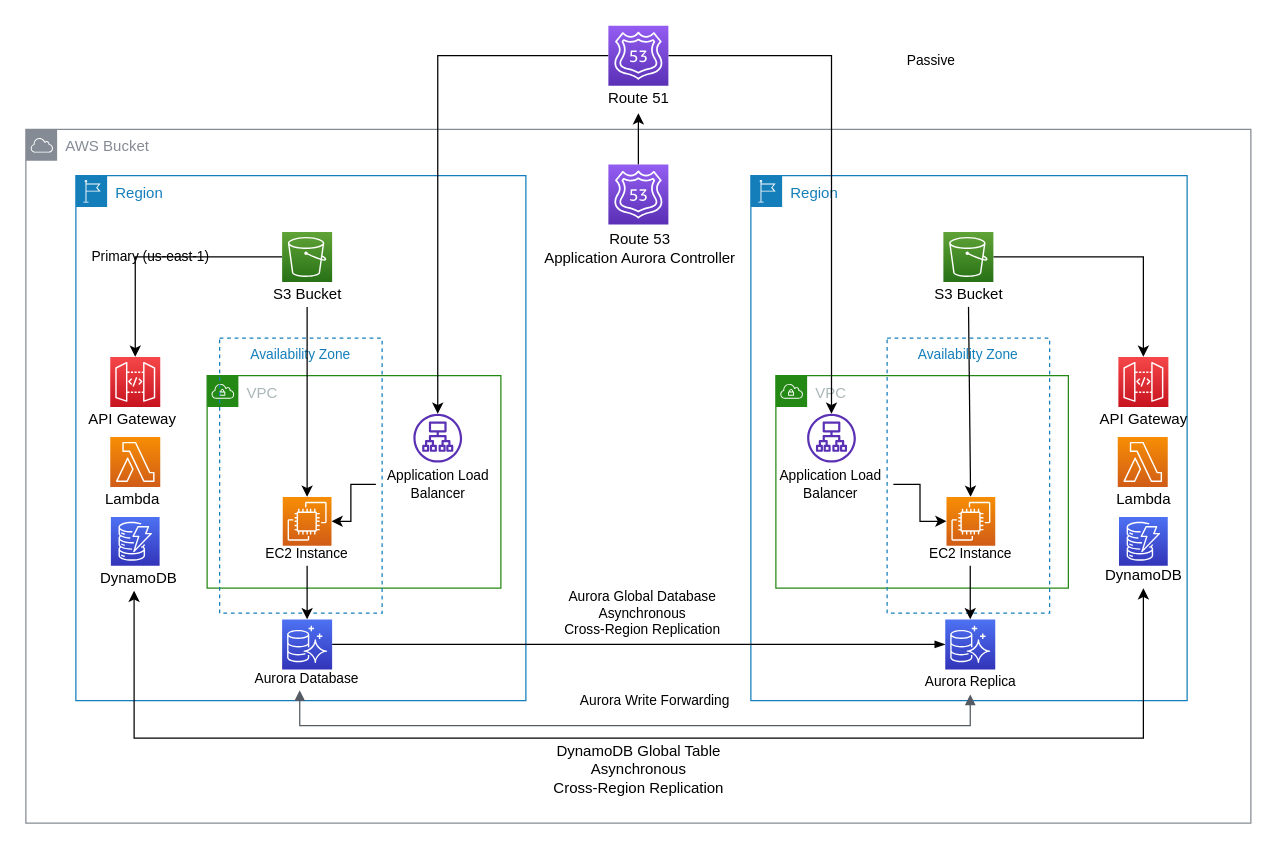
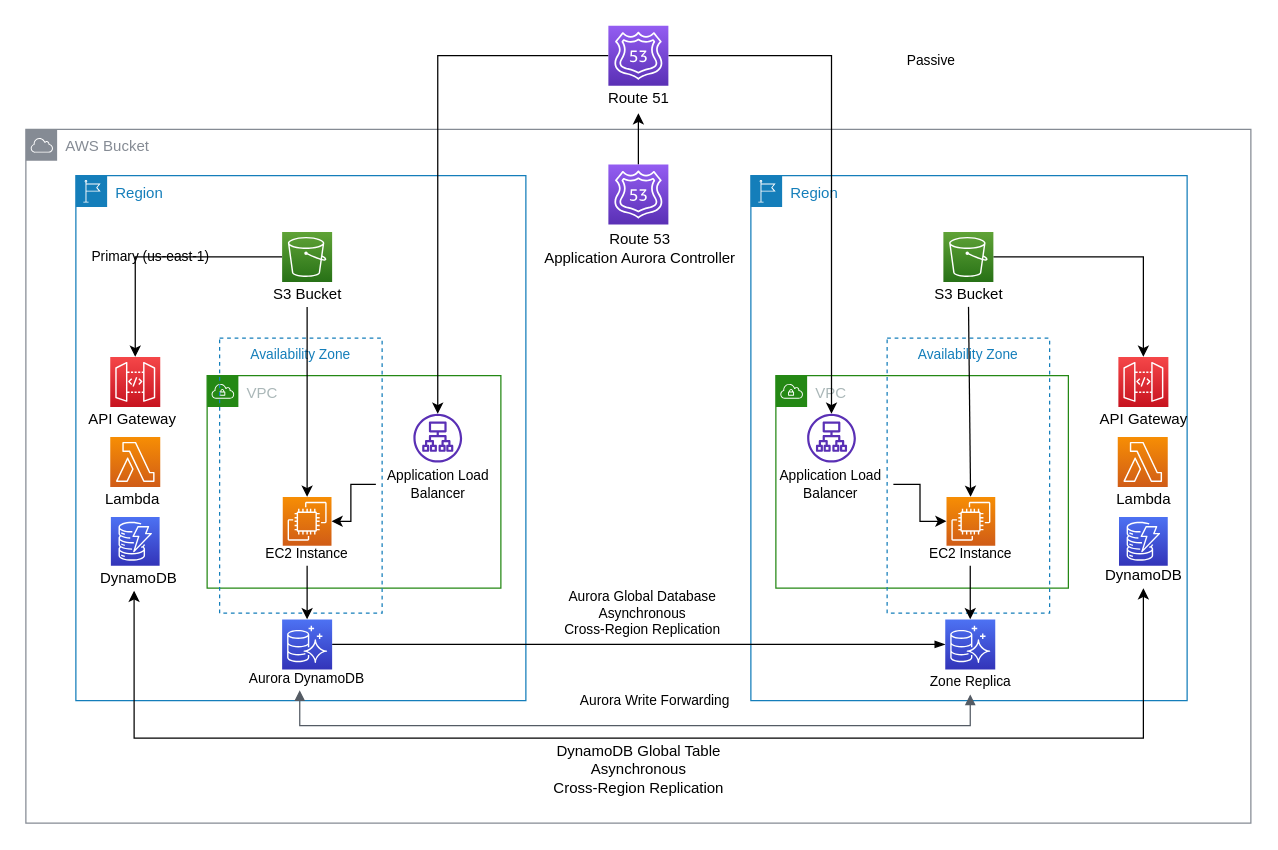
(307, 678) -> (307, 678)
(971, 682) -> (971, 682)
